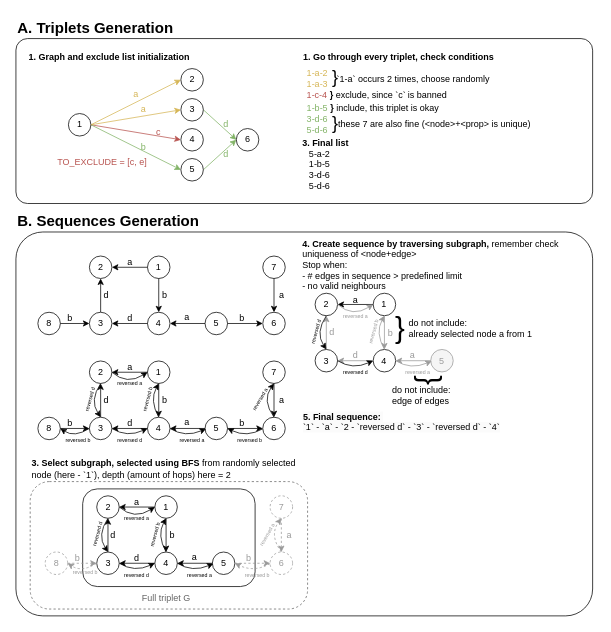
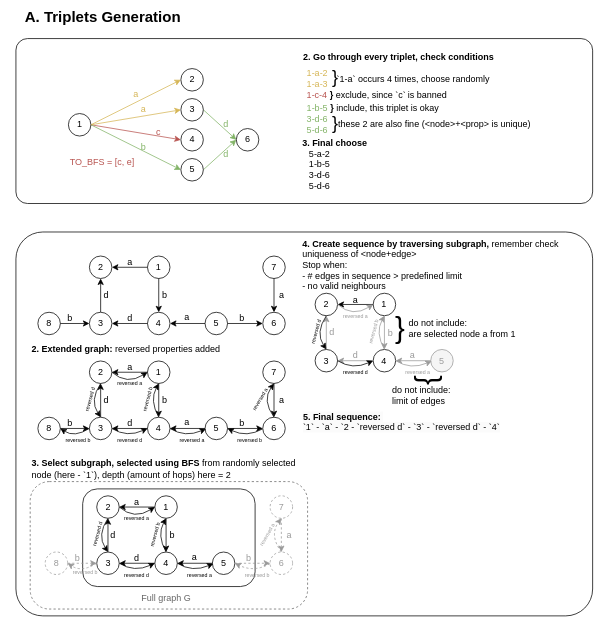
(301, 27) -> (308, 16)
(113, 57) -> none
(403, 57) -> (403, 57)
(421, 79) -> (421, 79)
(435, 125) -> (435, 125)
(327, 144) -> (335, 144)
(102, 162) -> (102, 162)
(301, 221) -> none
(477, 329) -> (468, 329)
none -> (150, 350)
(425, 396) -> (425, 396)
(167, 598) -> (167, 598)
